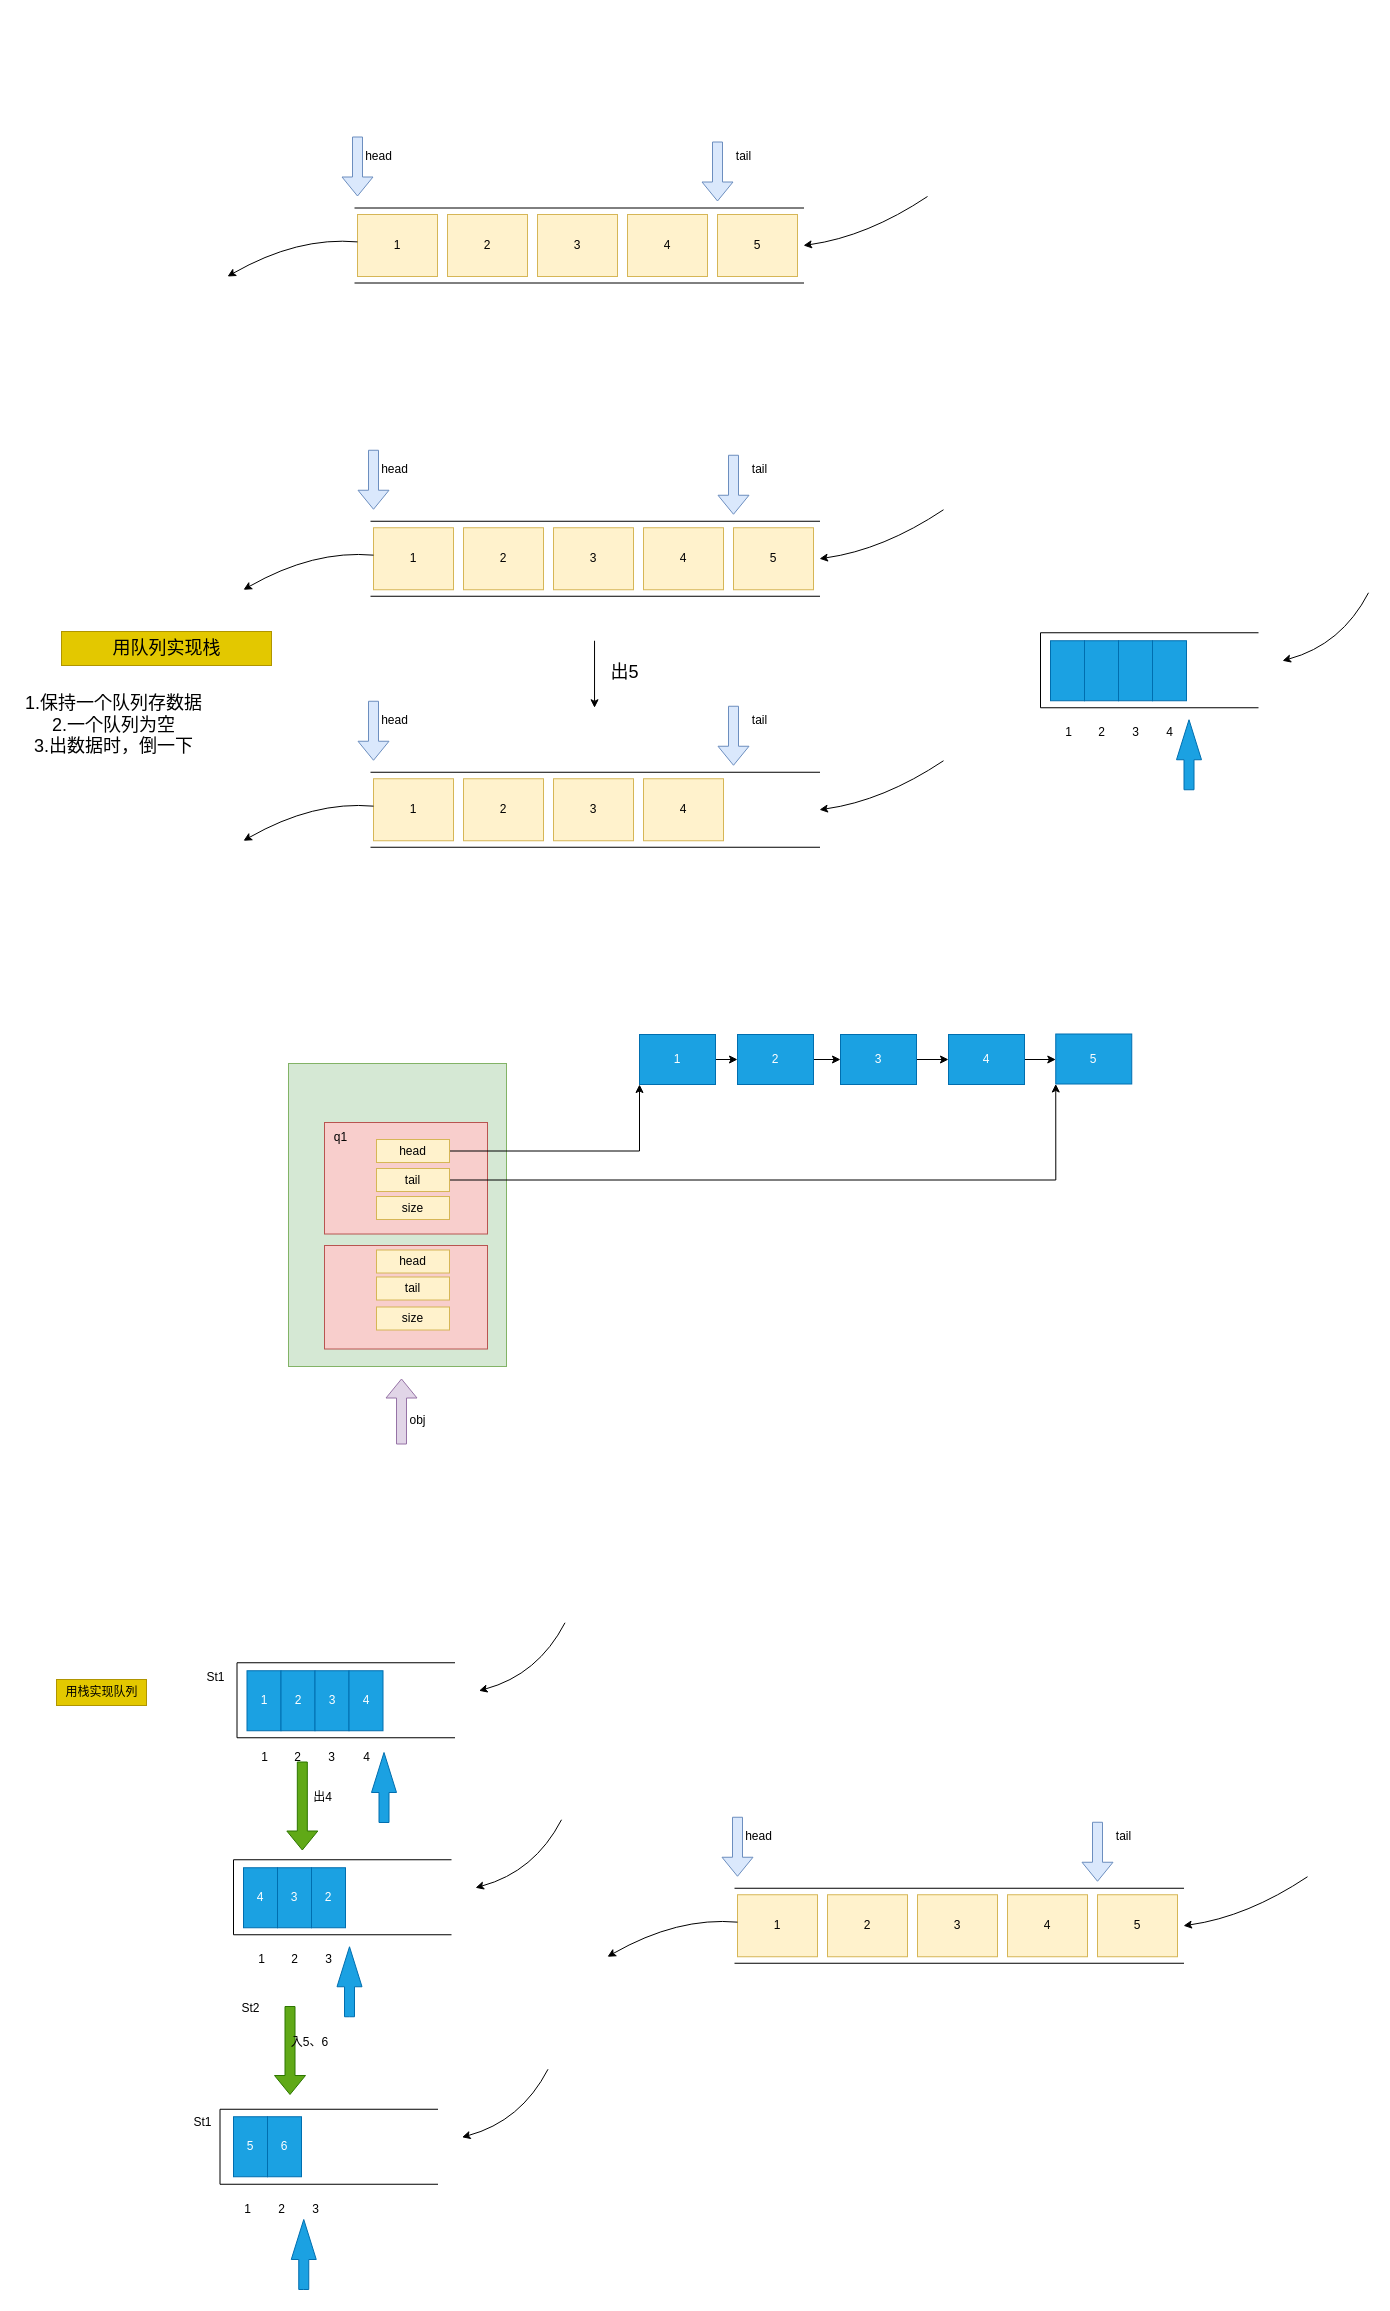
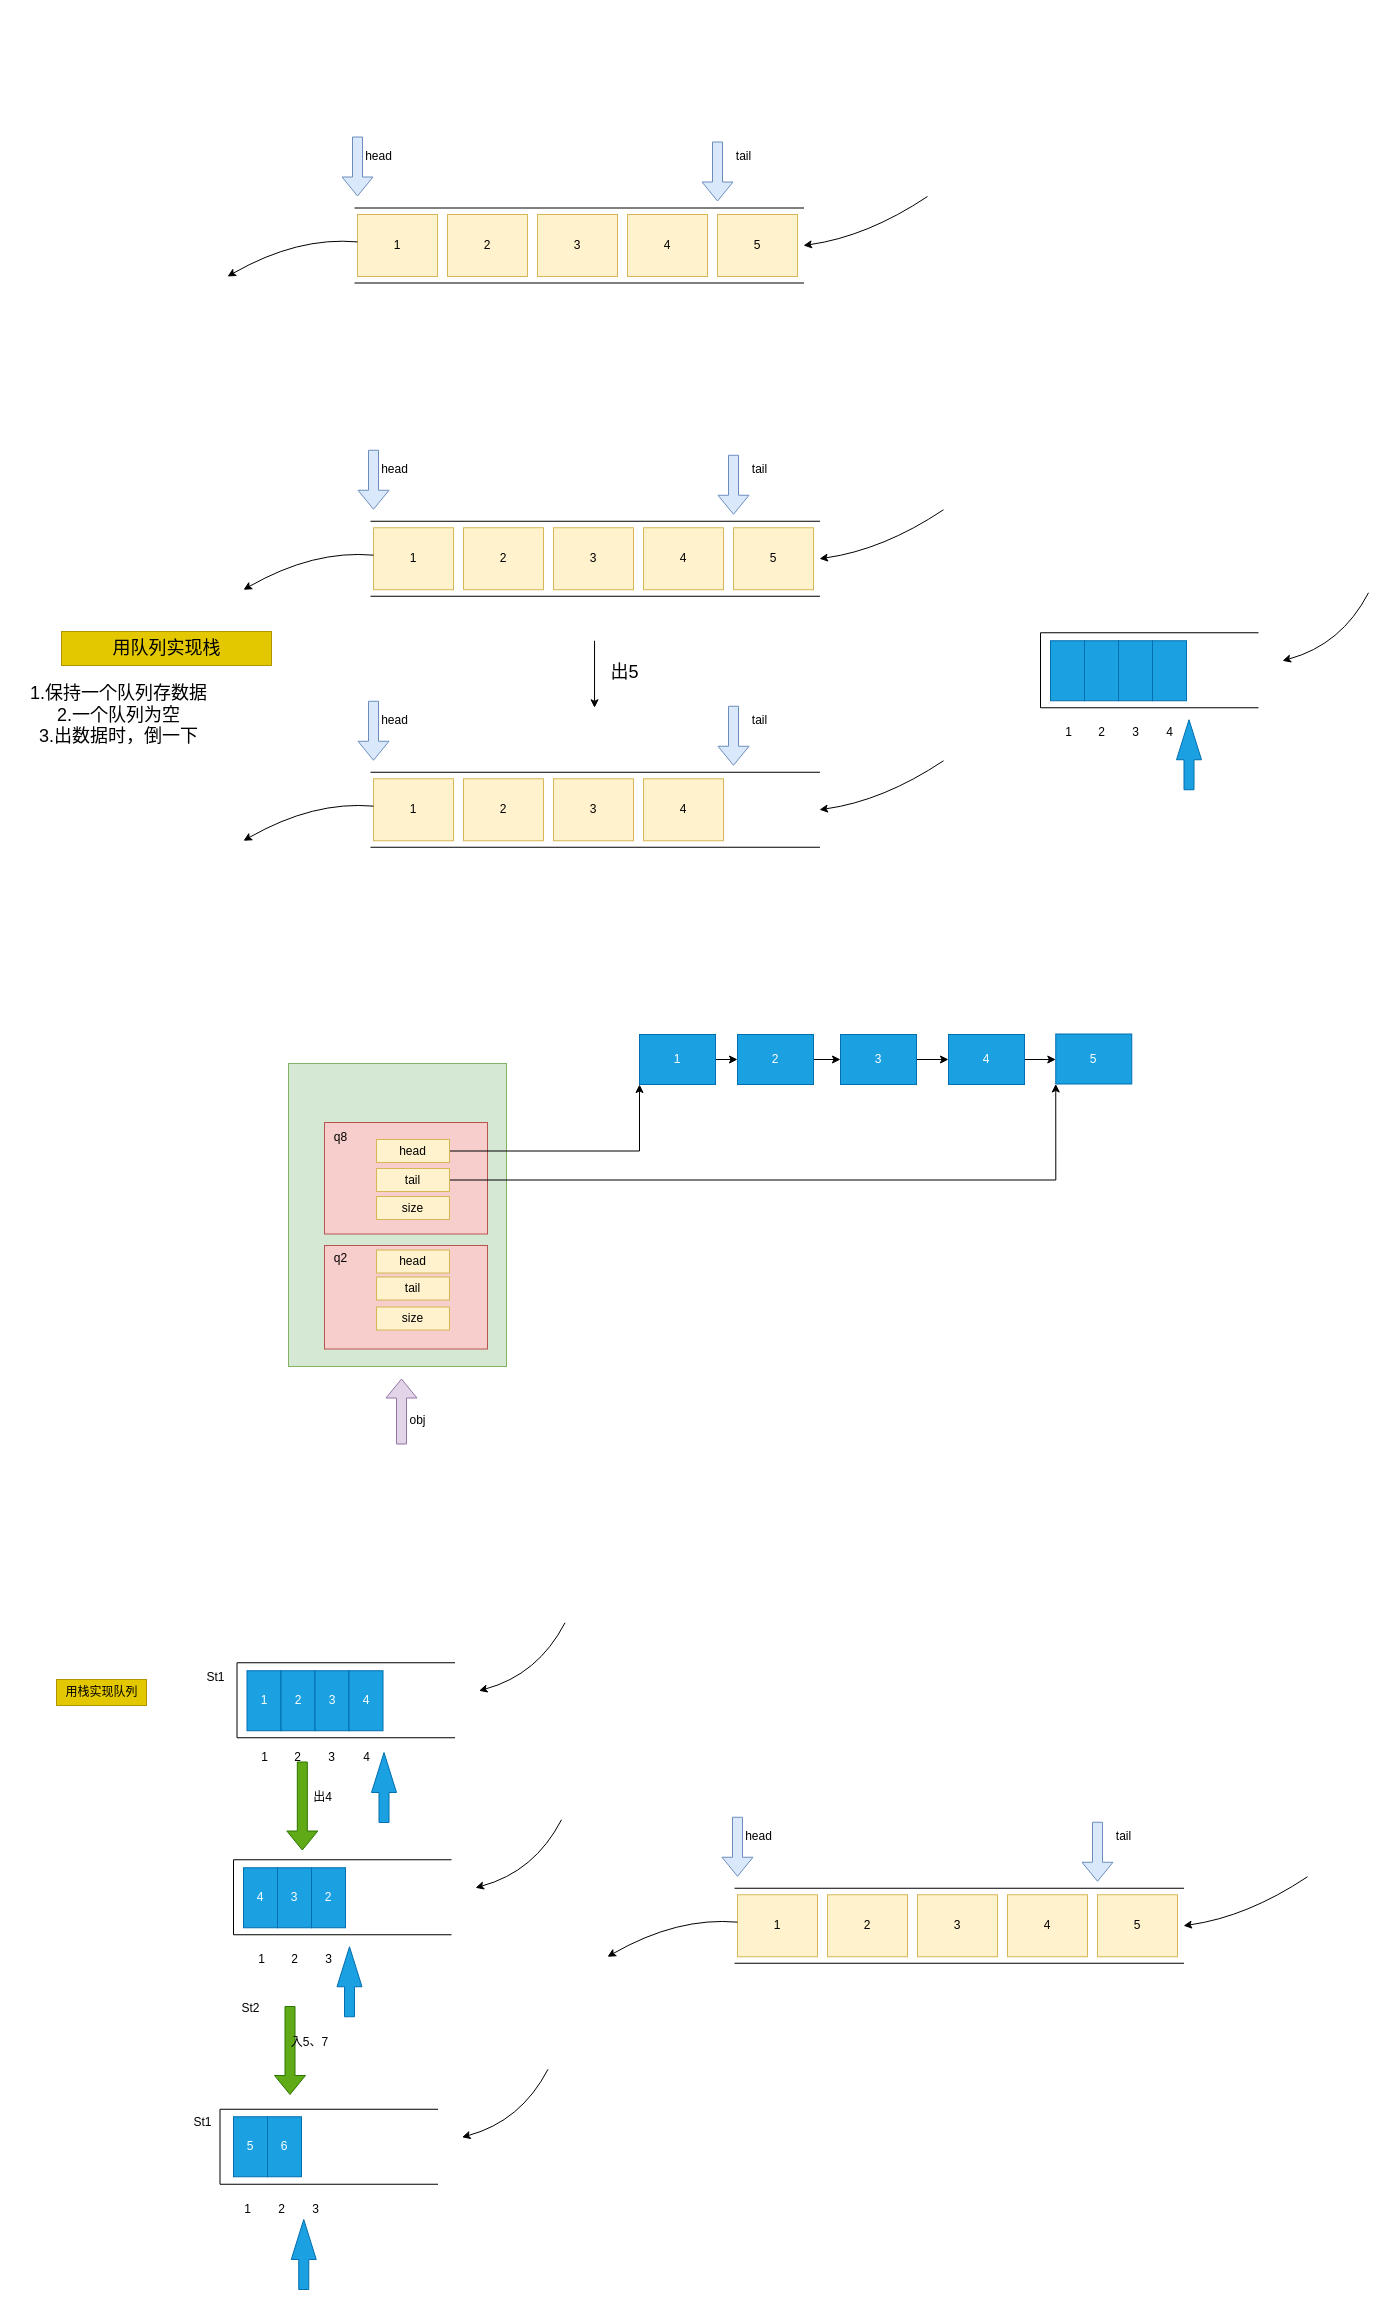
(113, 725) -> (118, 715)
(341, 1138) -> (341, 1138)
none -> (340, 1259)
(310, 2043) -> (310, 2043)
